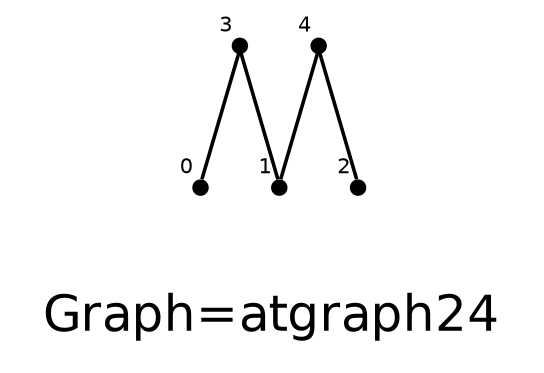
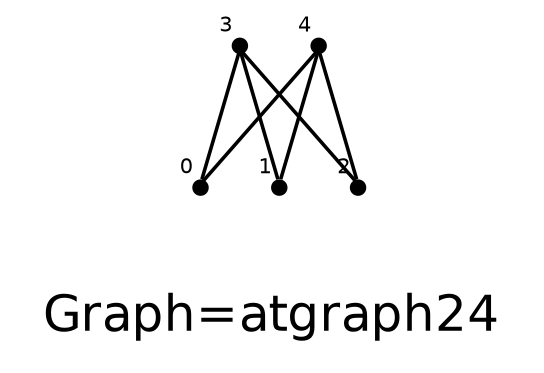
none -> (242, 136)
none -> (316, 136)
